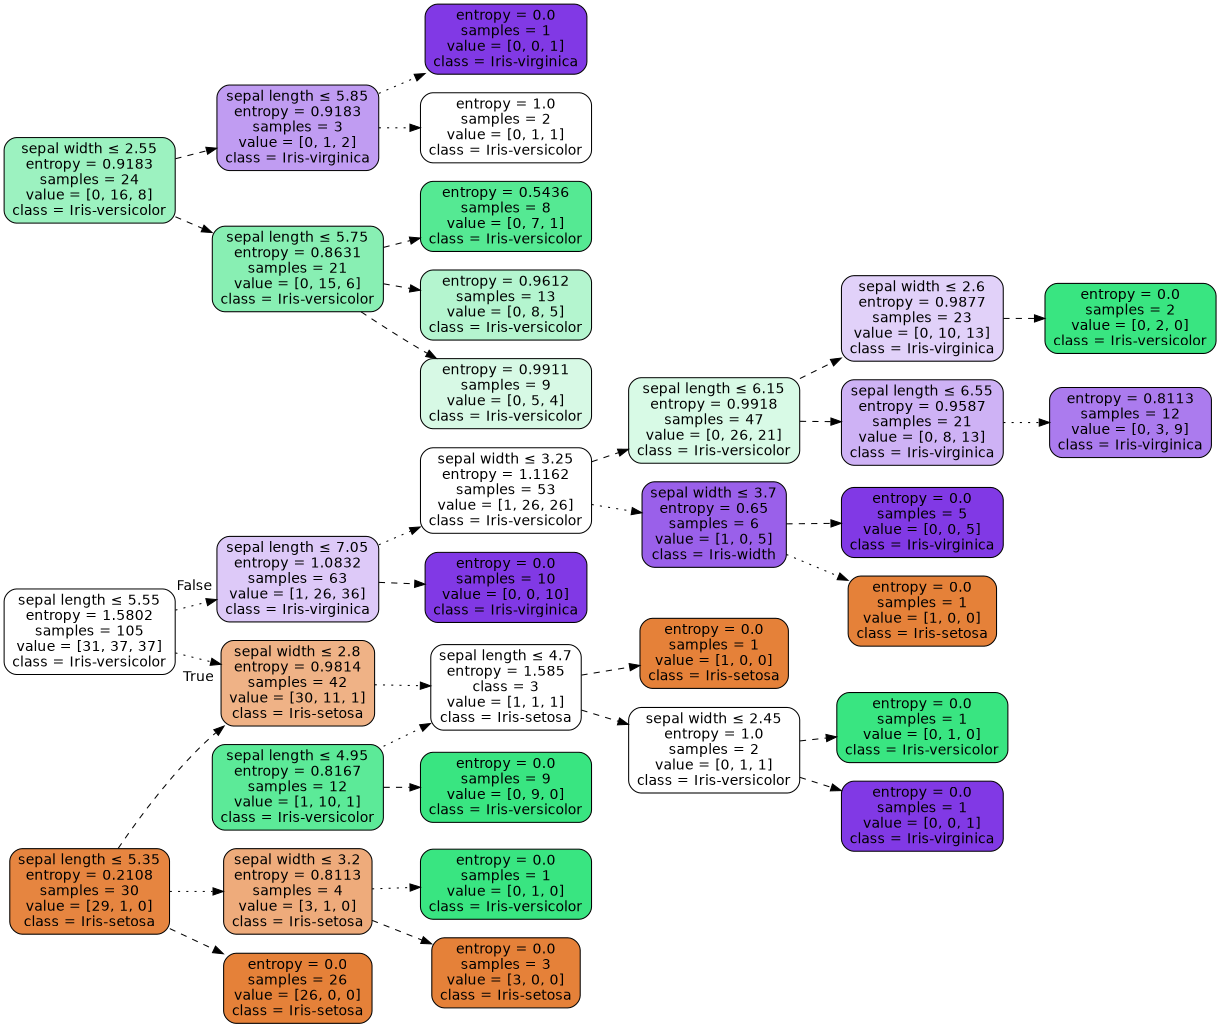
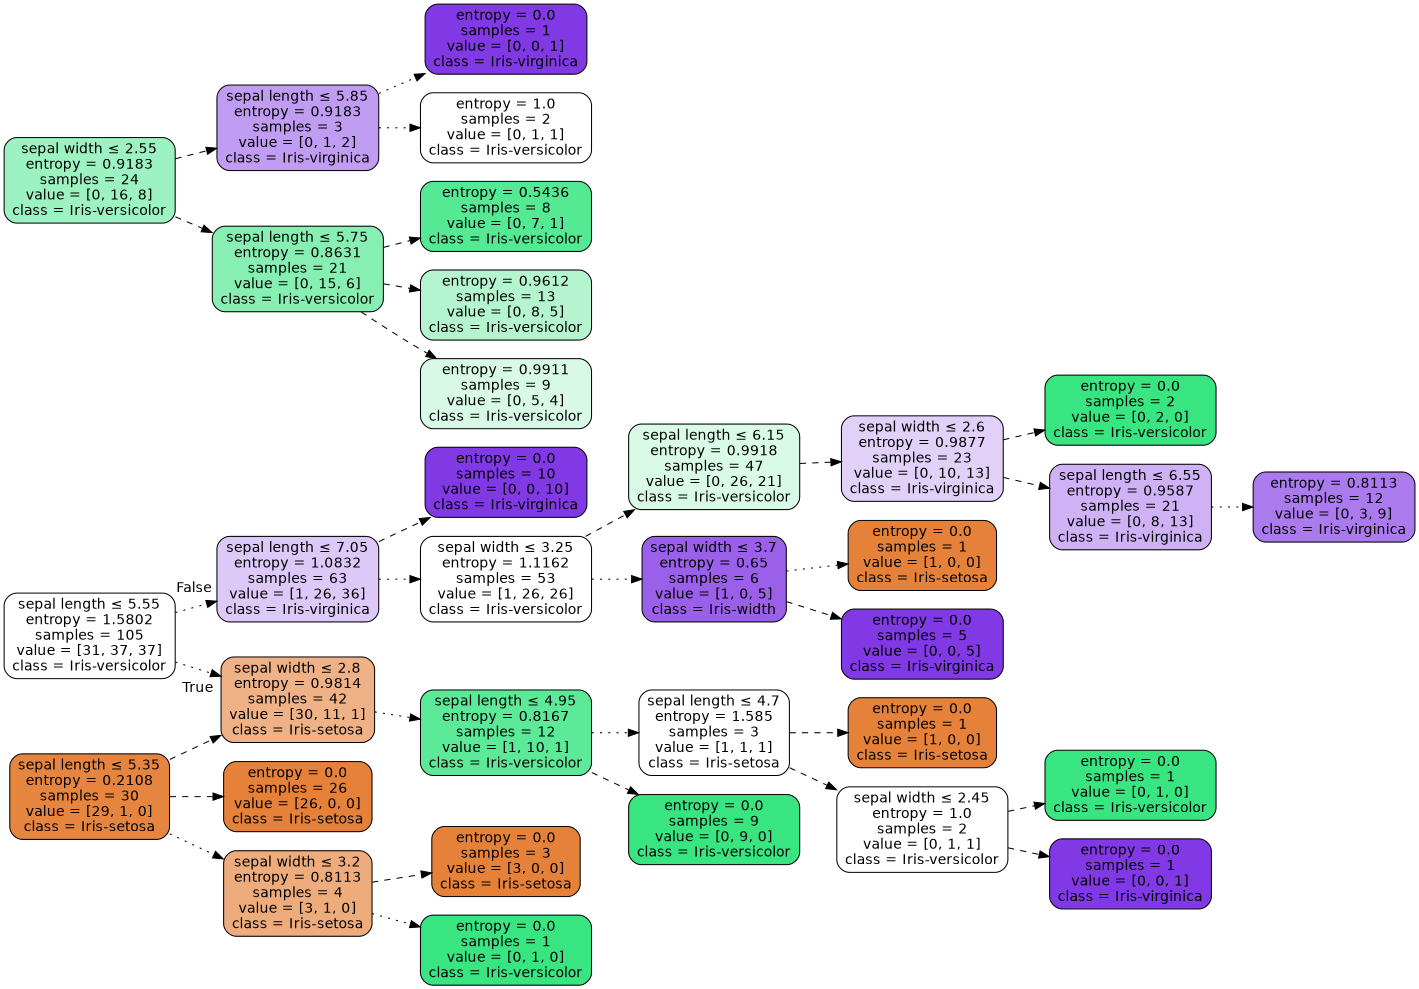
(815, 421) -> (1021, 482)
(398, 685) -> (392, 715)
(506, 687) -> (714, 732)
